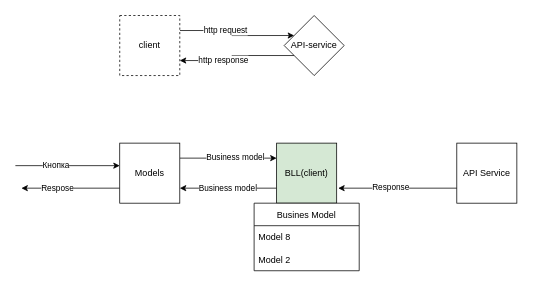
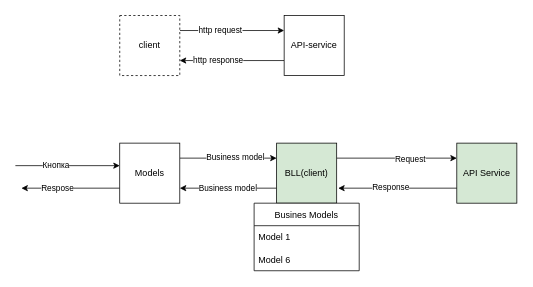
(314, 45) -> (314, 45)
none -> (410, 158)
(486, 173) -> (486, 173)
(306, 215) -> (306, 215)
(273, 237) -> (273, 237)
(273, 260) -> (273, 260)
